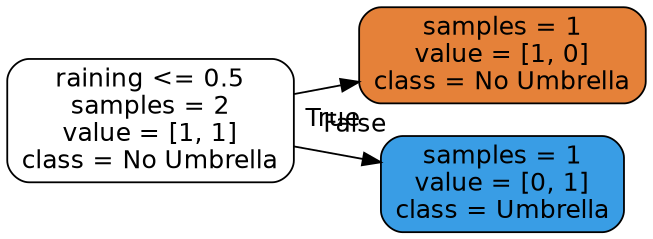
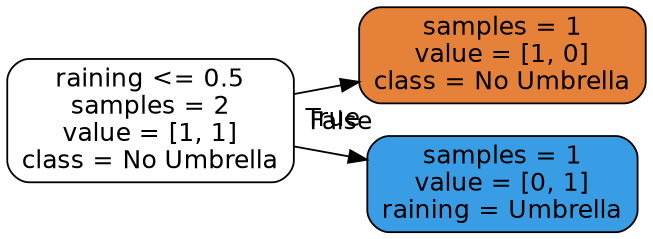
(502, 184) -> (502, 184)
